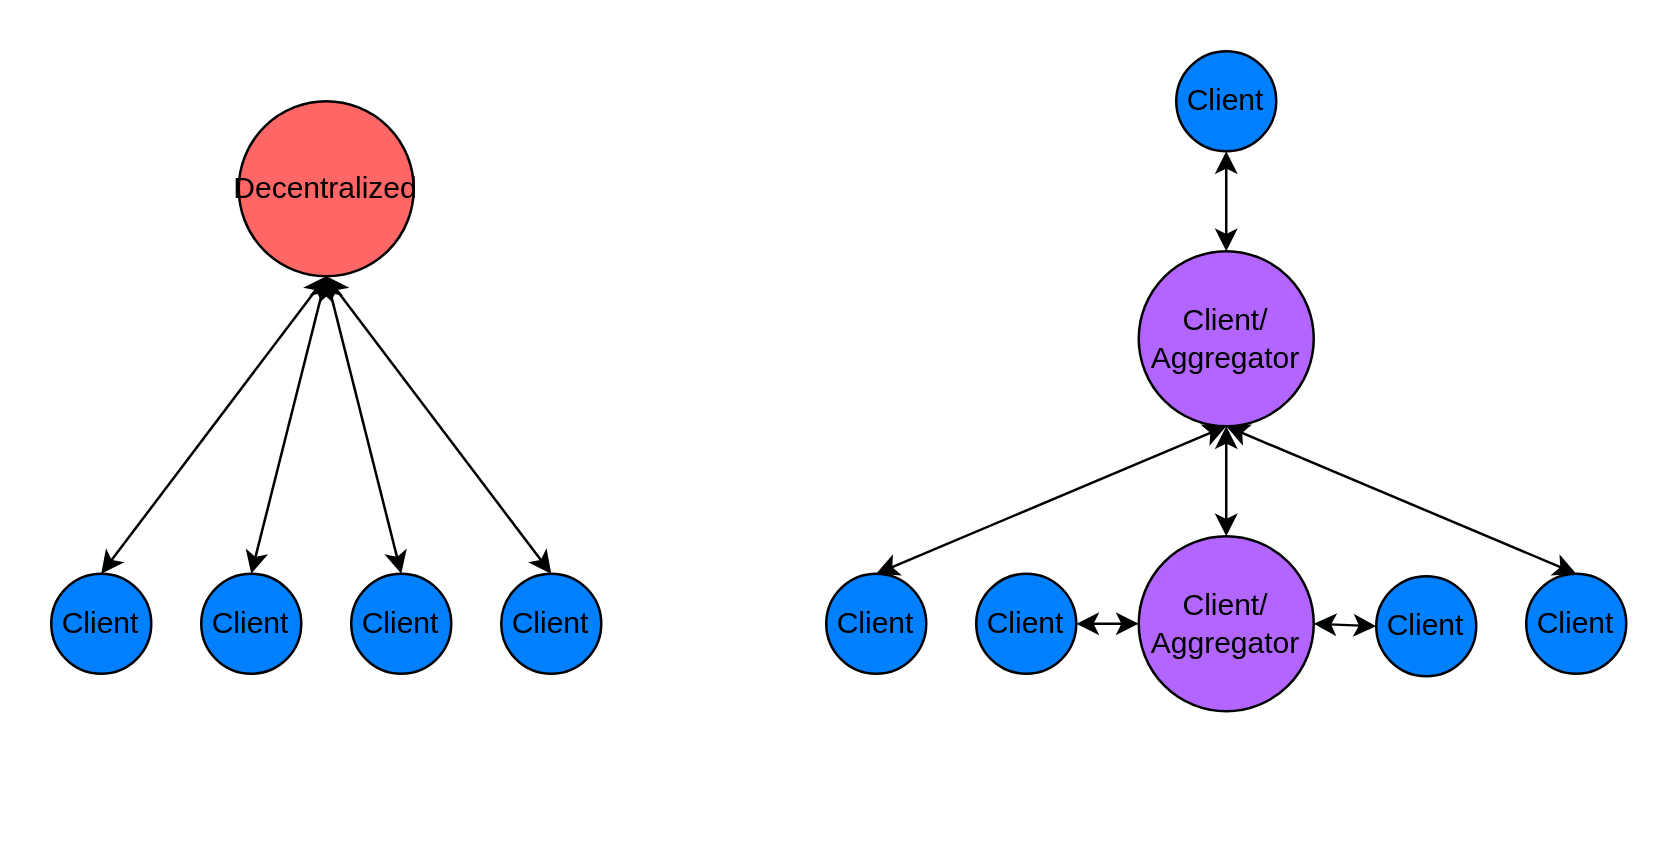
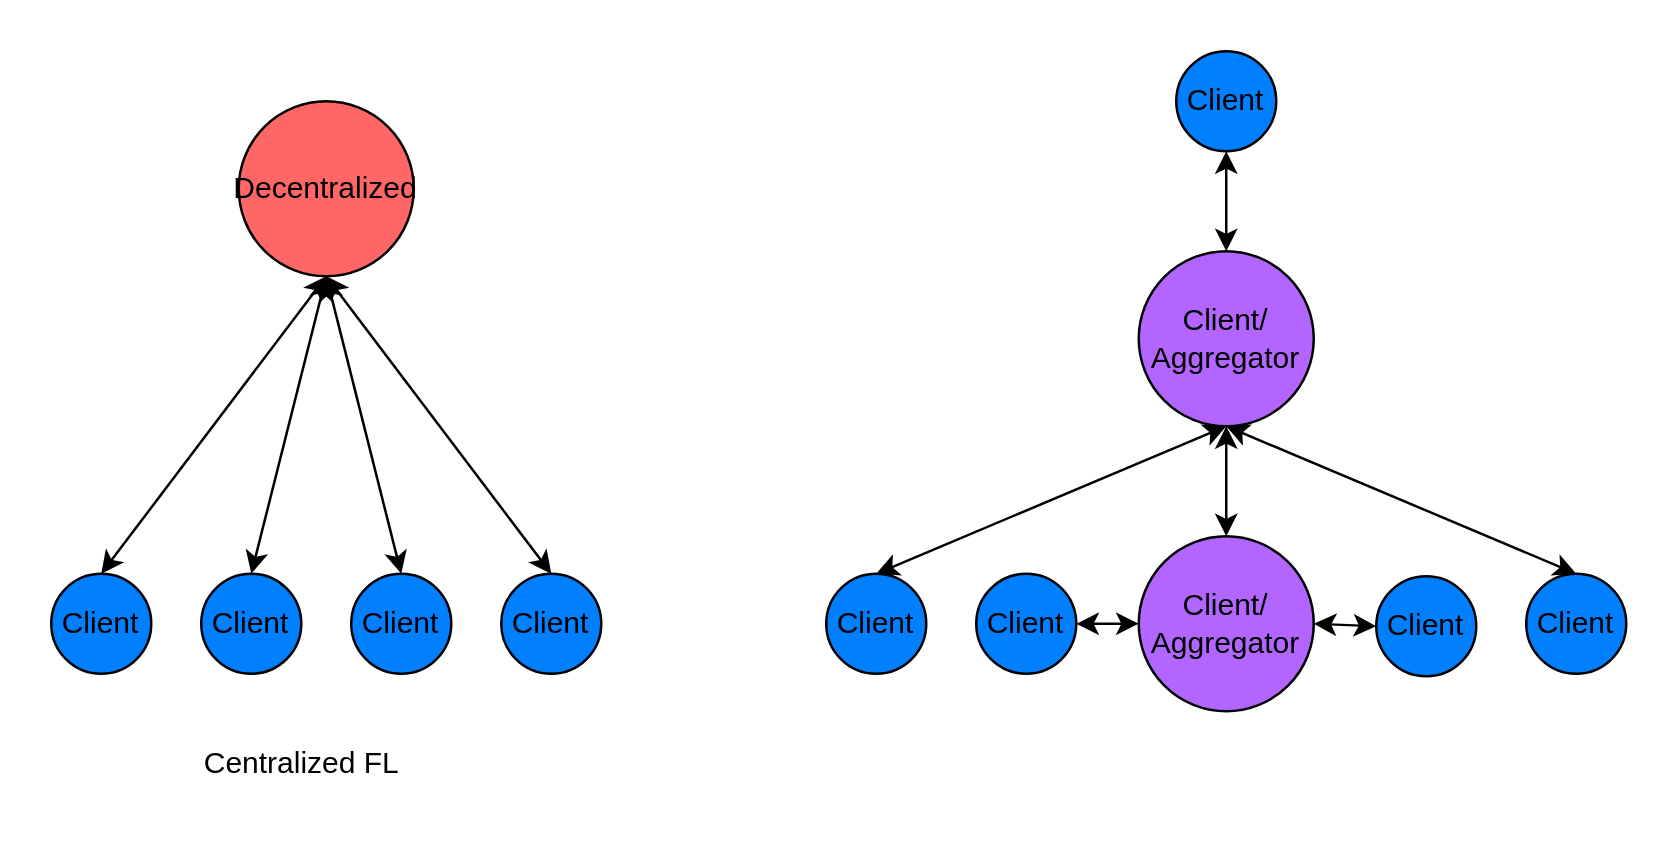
none -> (301, 764)
